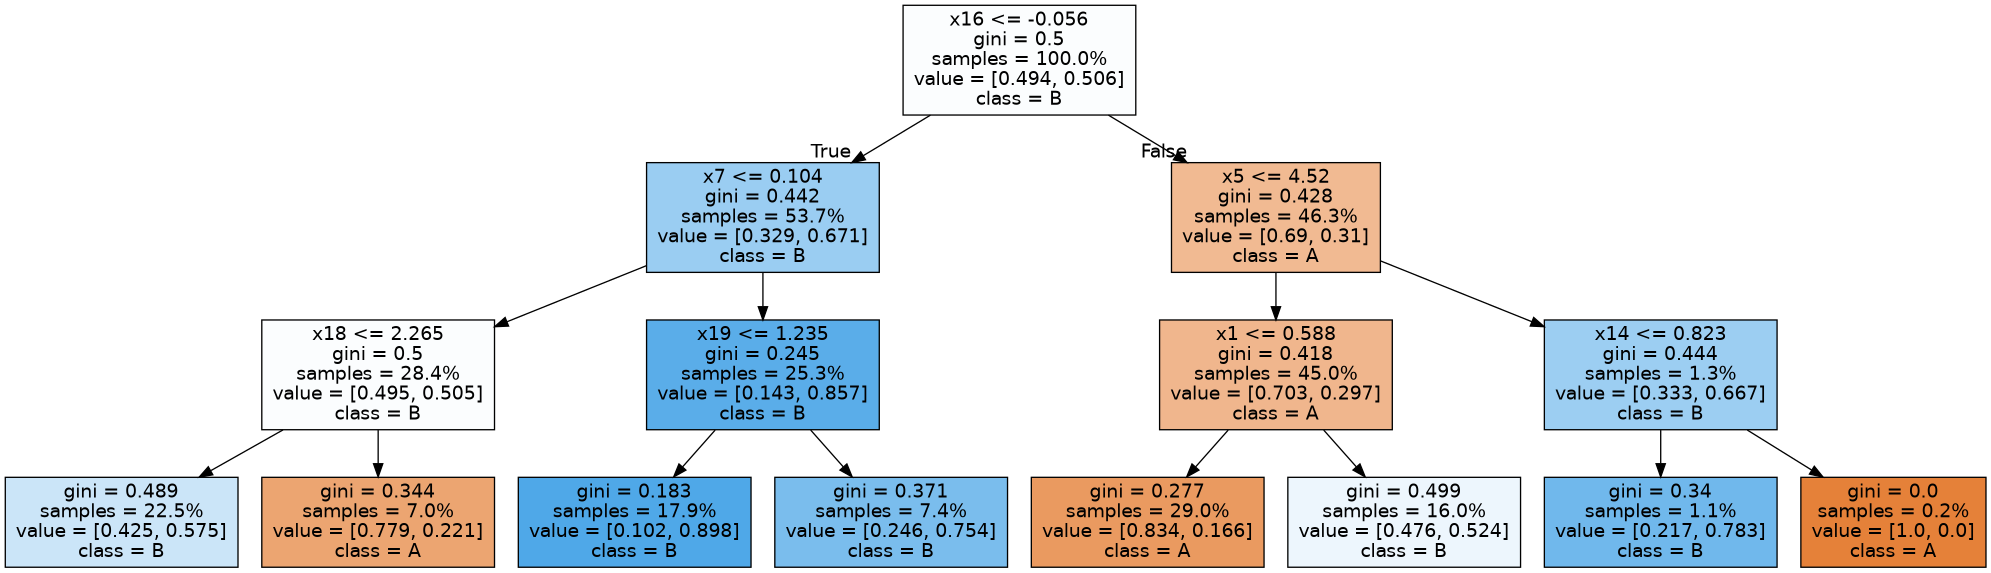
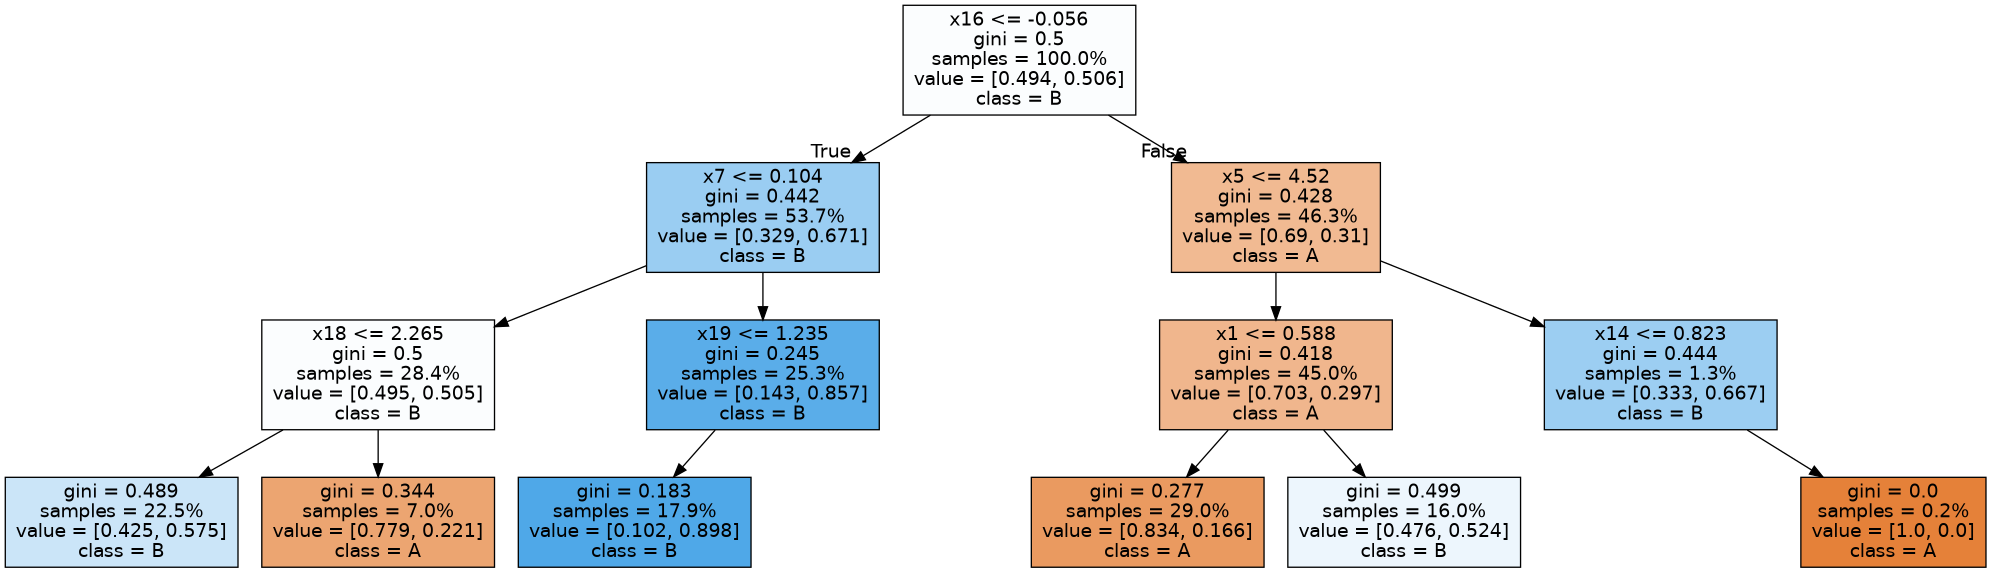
(891, 522) -> none
(1661, 522) -> none
